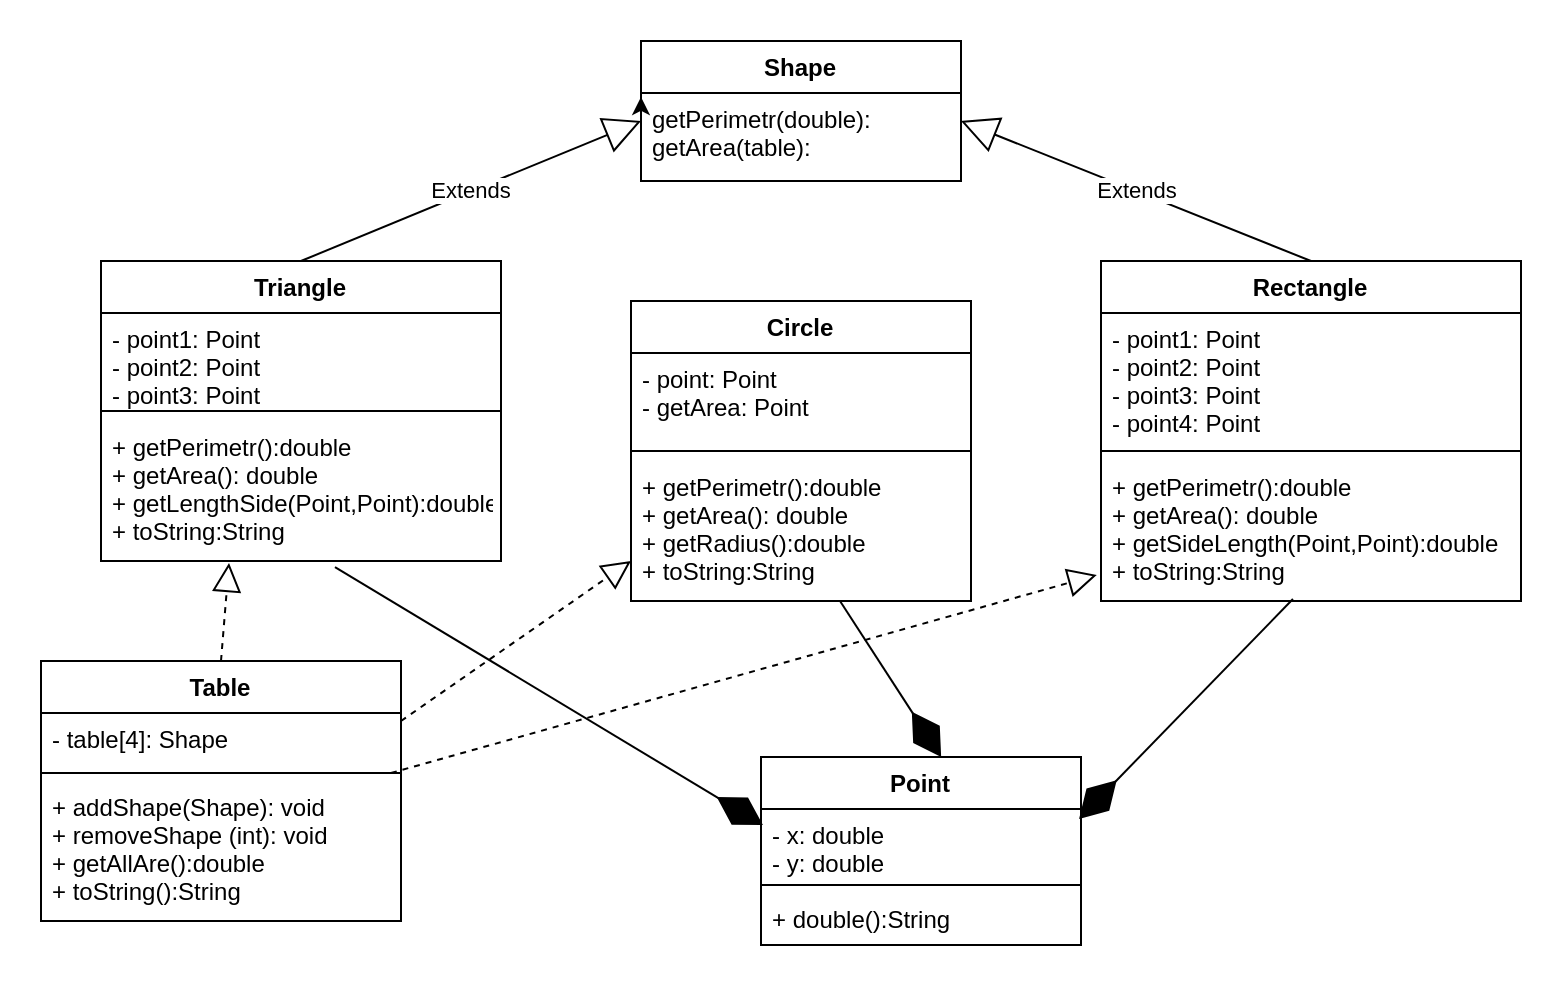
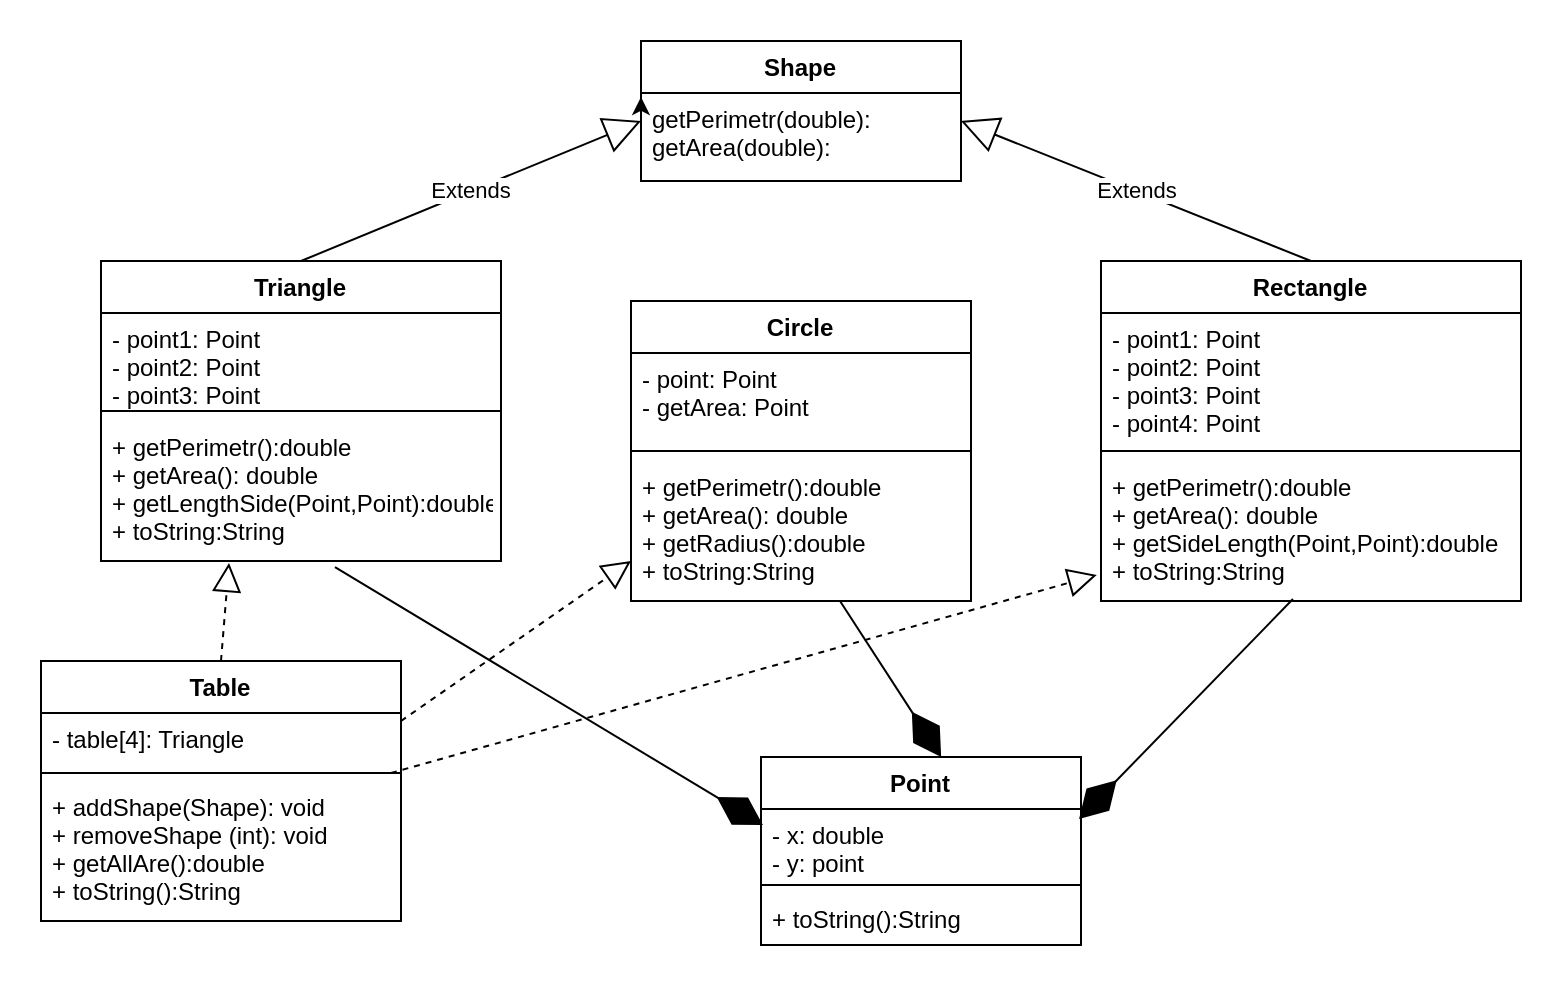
(777, 120) -> (777, 120)
(154, 740) -> (168, 740)
(833, 836) -> (833, 836)
(874, 920) -> (887, 920)
